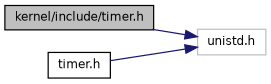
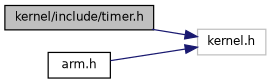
(232, 42) -> (232, 42)
(79, 65) -> (79, 65)
